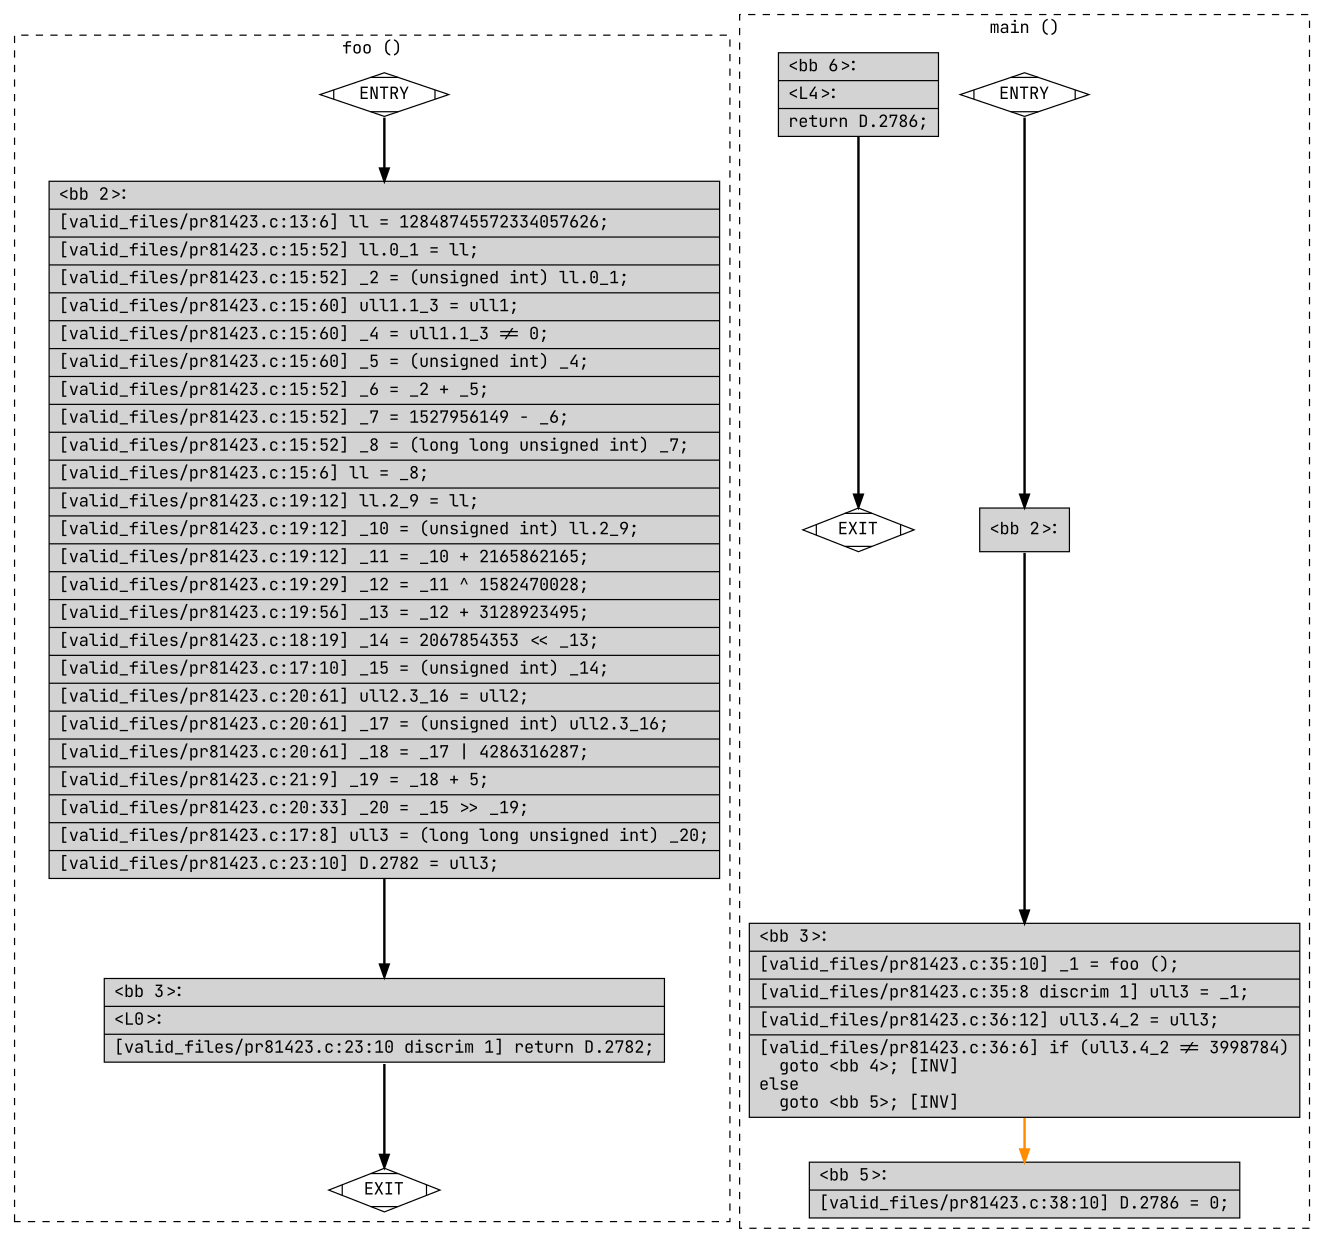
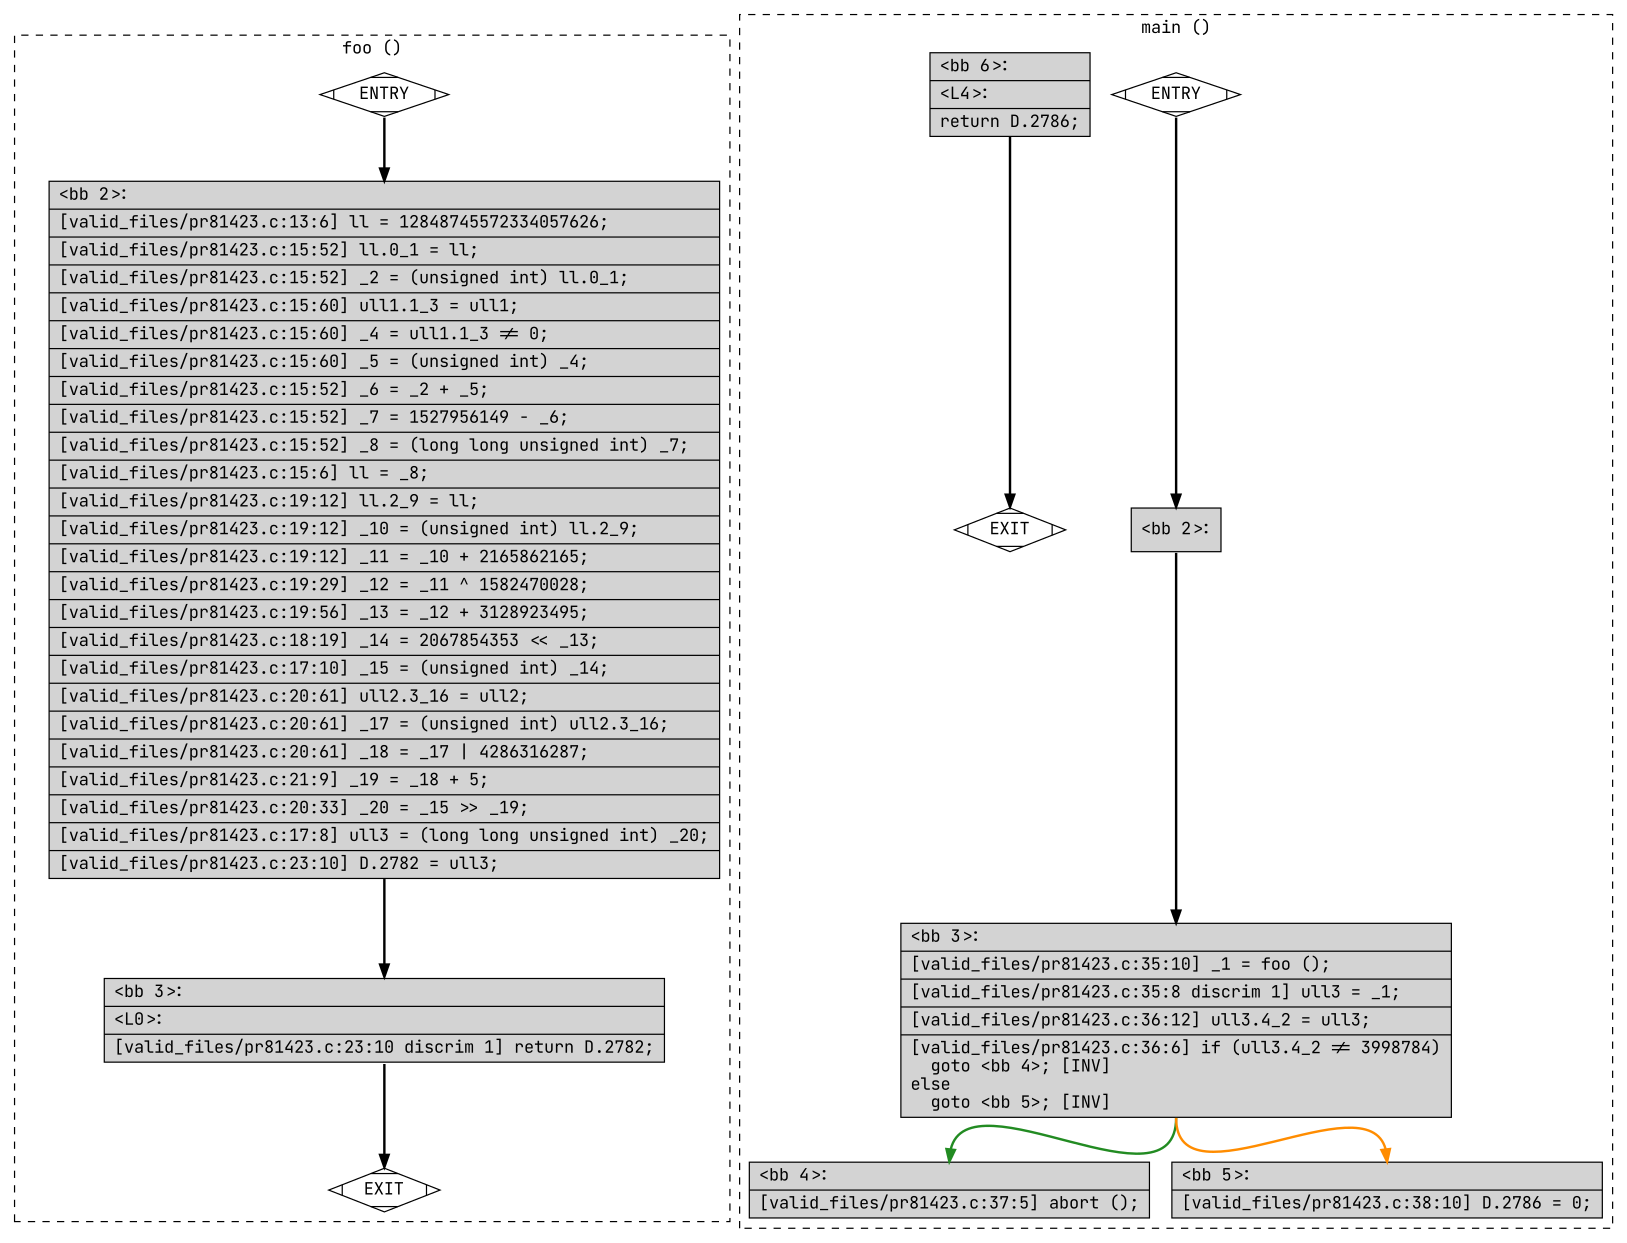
none -> (949, 1190)
